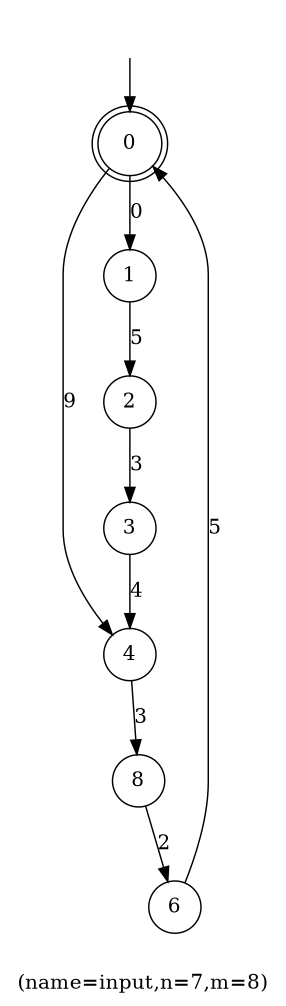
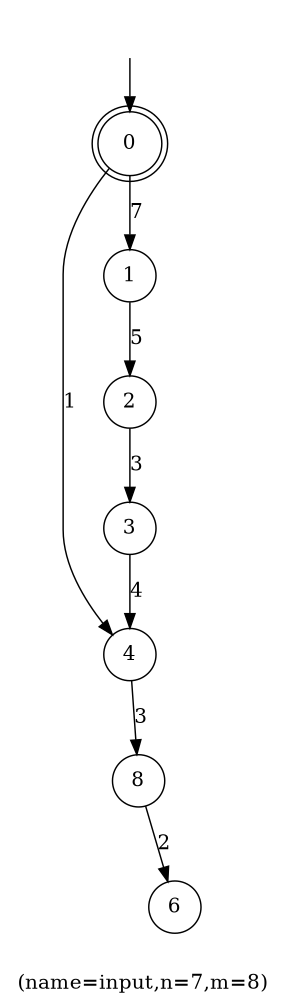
(137, 213) -> (137, 213)
(70, 402) -> (70, 402)
(208, 526) -> none
